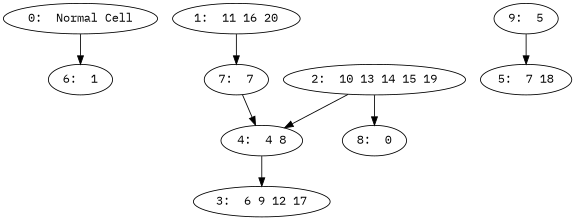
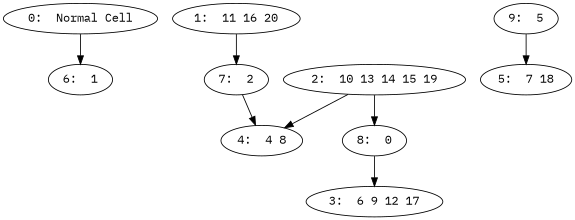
(236, 80) -> (236, 80)
(262, 167) -> (374, 167)
